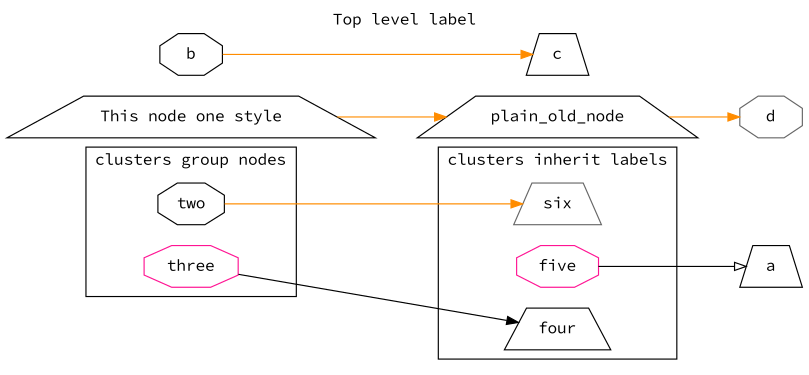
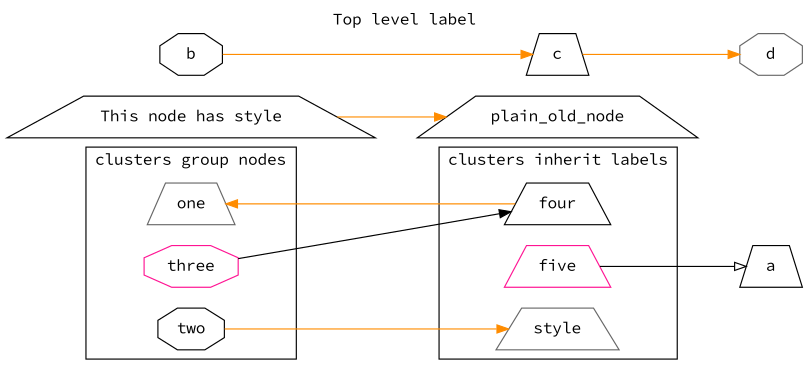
(191, 117) -> (191, 117)
(698, 117) -> (655, 54)
none -> (191, 204)
(558, 204) -> (558, 329)
(558, 266) -> (558, 266)
